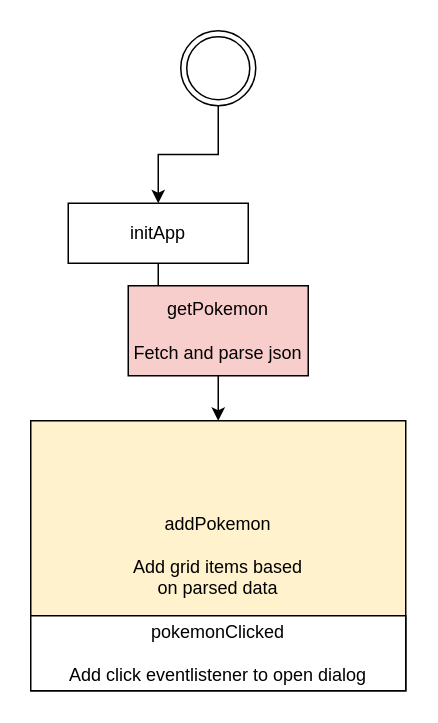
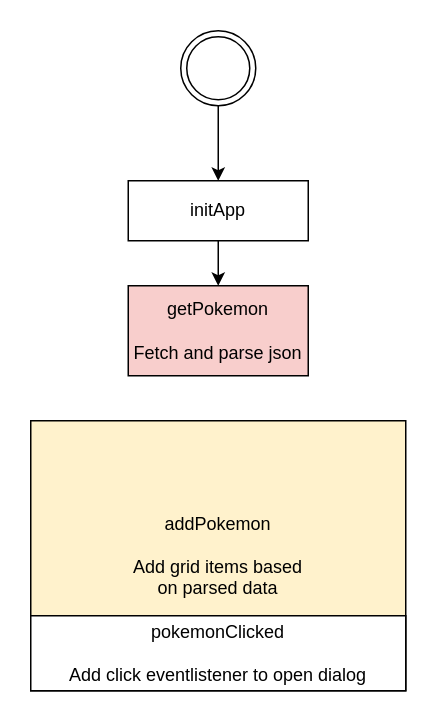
(158, 233) -> (218, 211)
(218, 404) -> none
